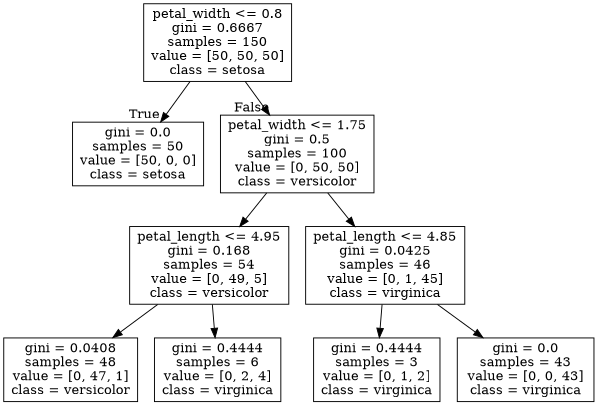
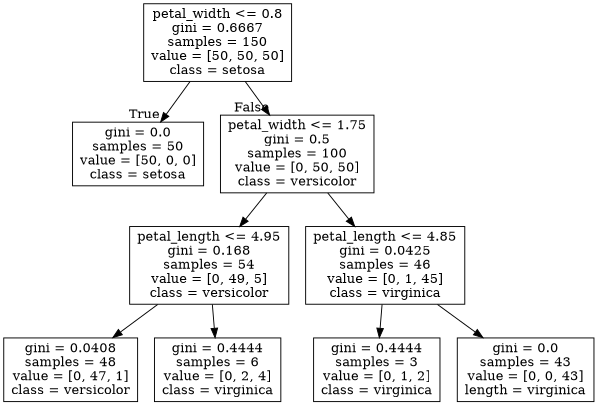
(526, 370) -> (526, 370)
